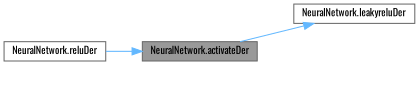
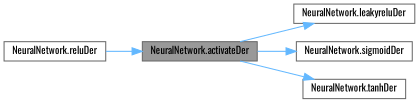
none -> (354, 51)
none -> (354, 89)
